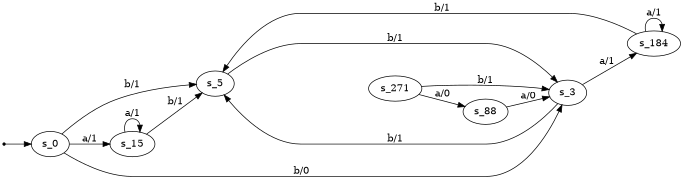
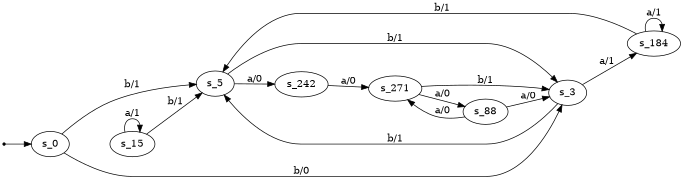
none -> (301, 84)
none -> (438, 117)
(86, 144) -> none
